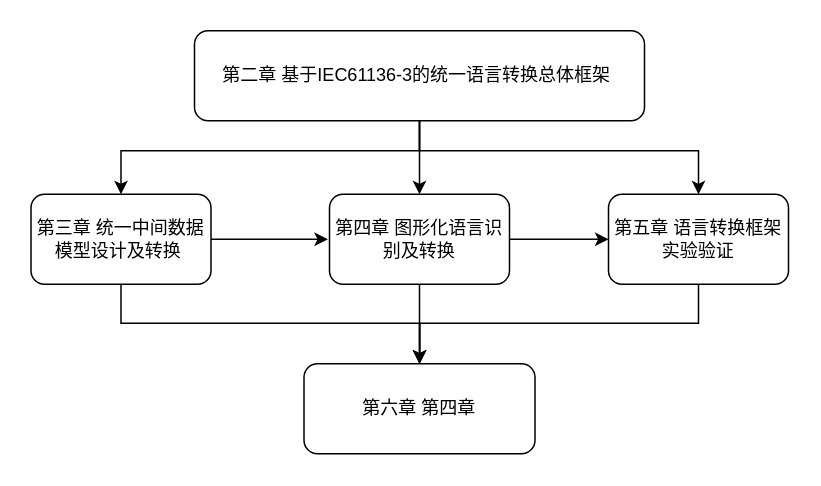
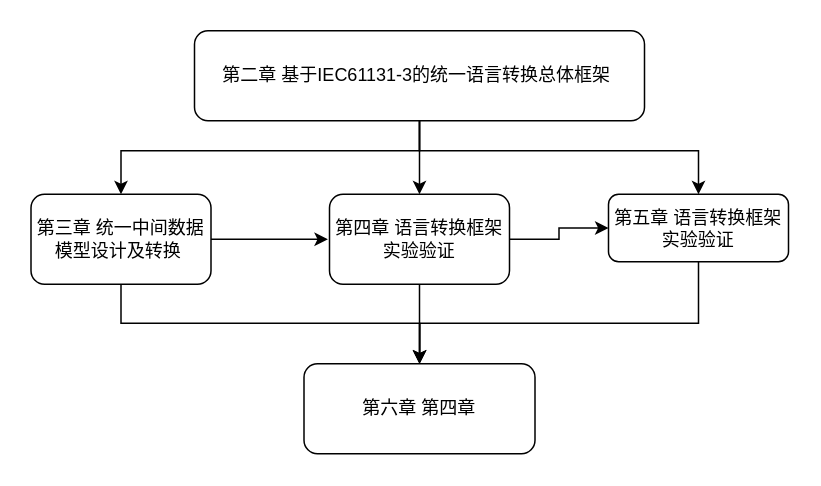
(419, 76) -> (419, 76)
(419, 239) -> (419, 239)
(698, 239) -> (698, 228)
